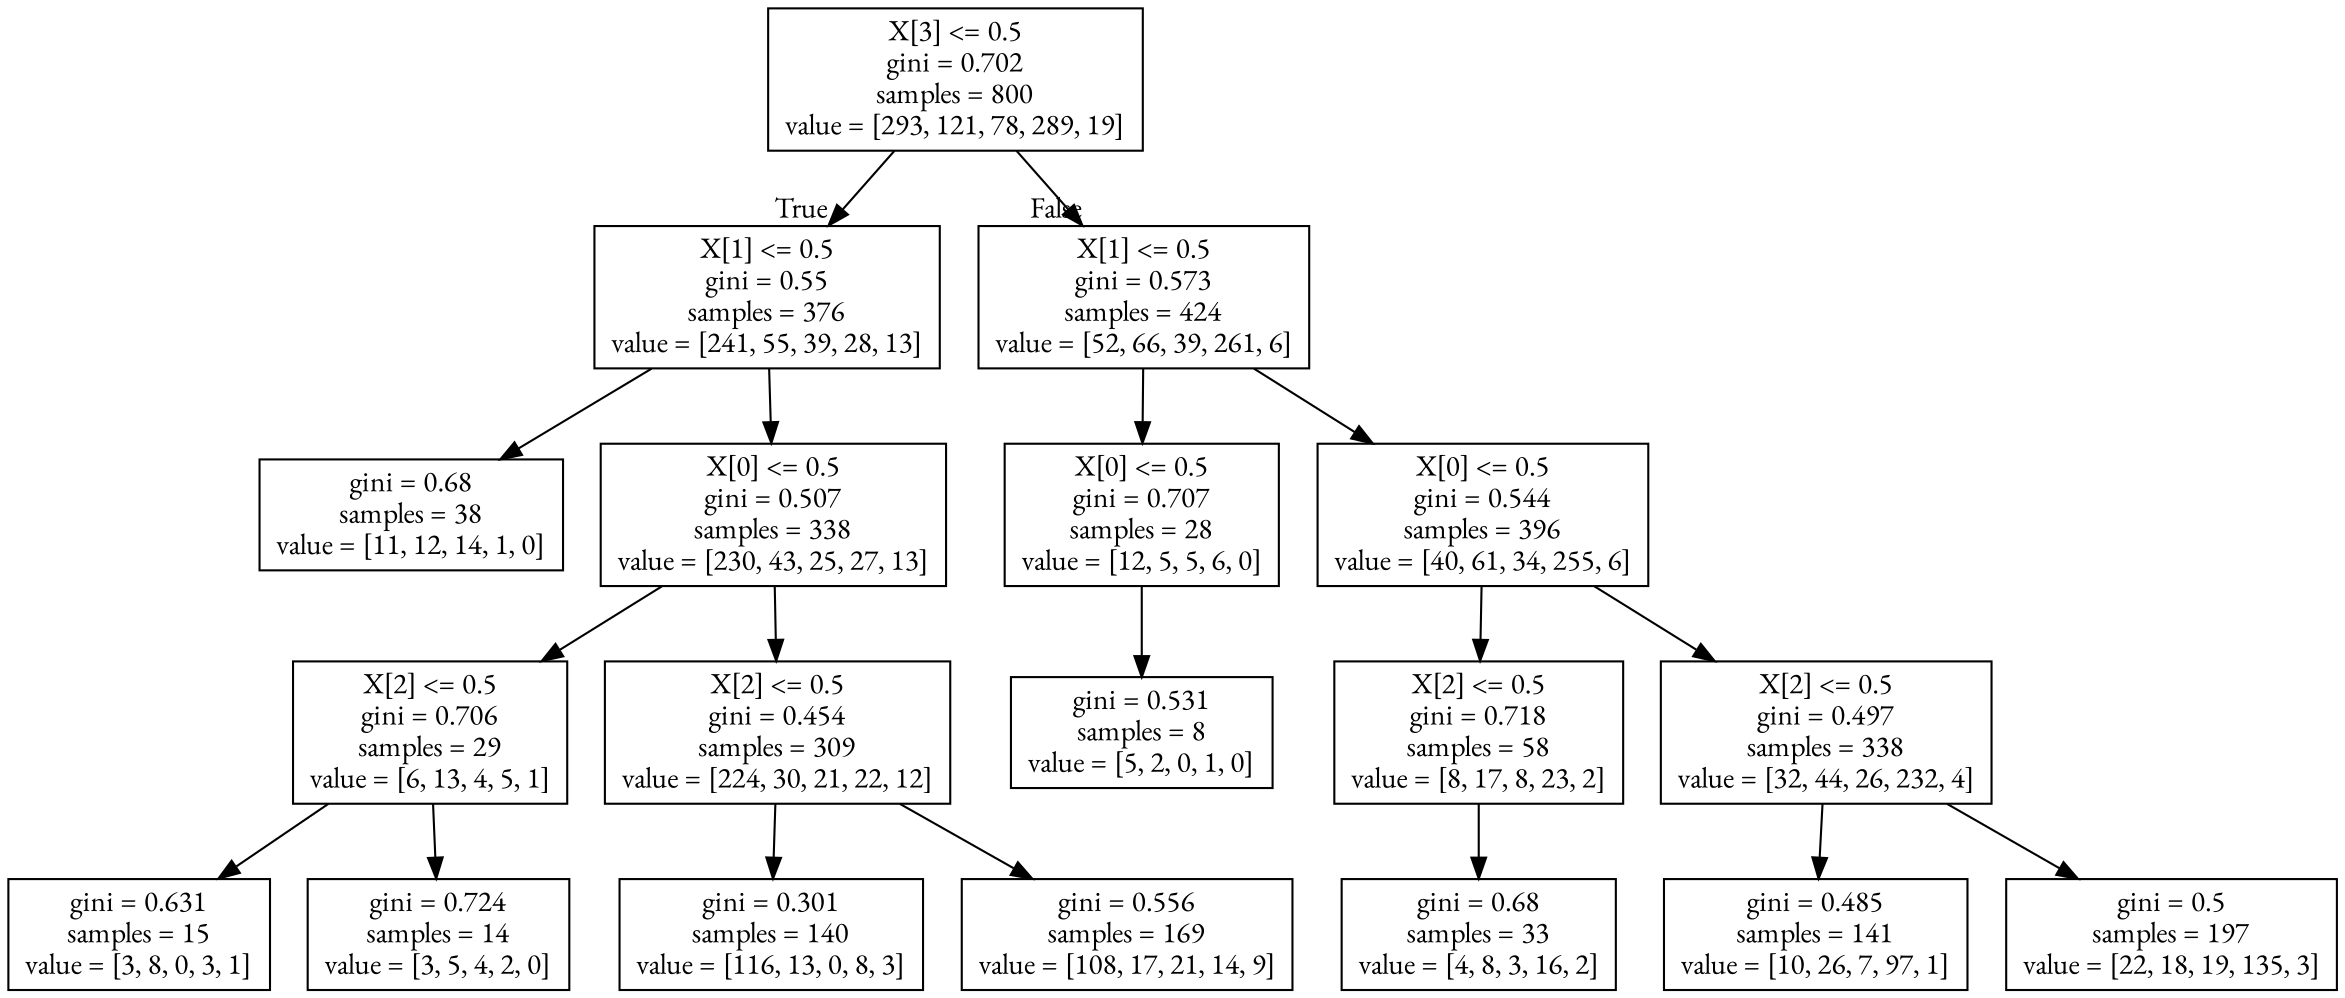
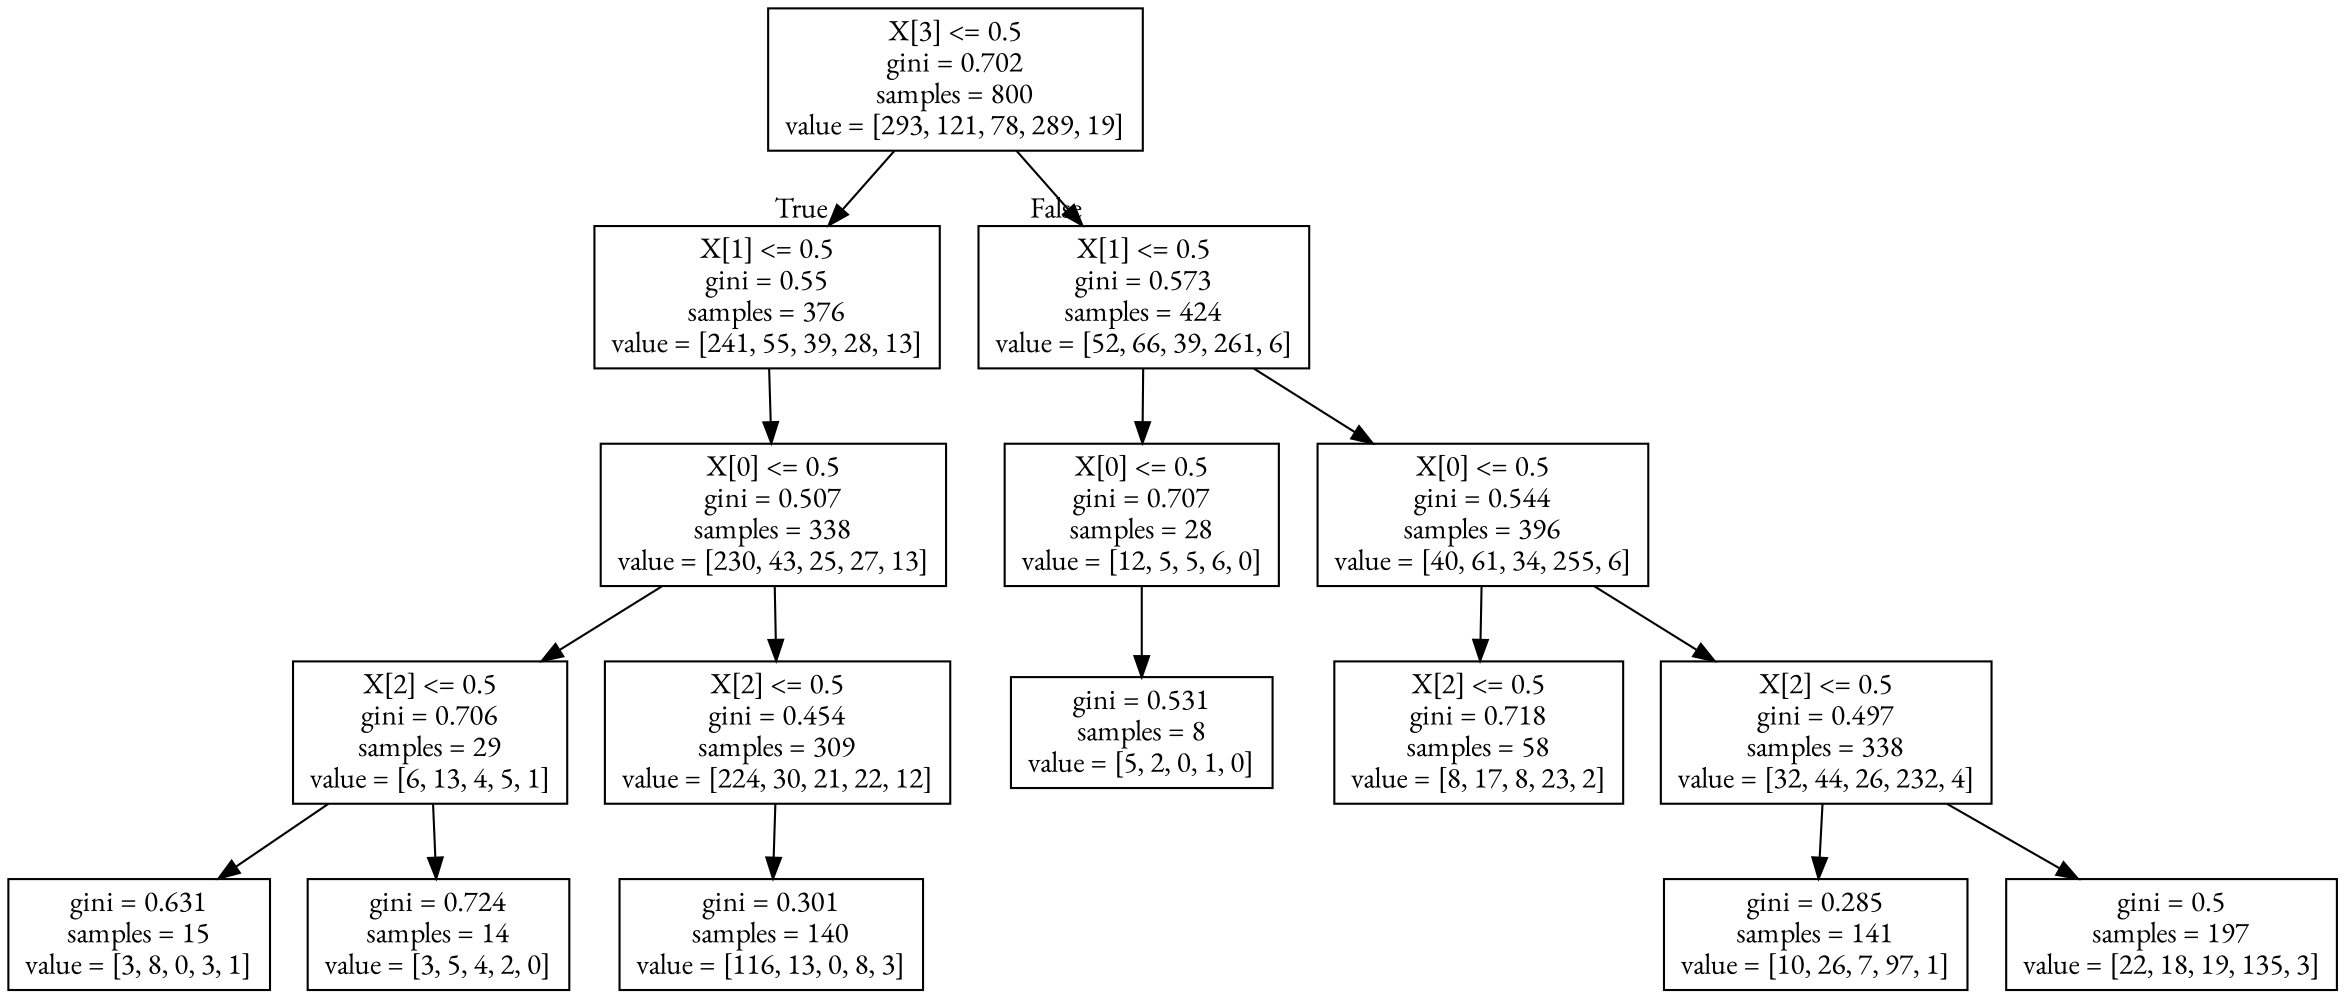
(411, 515) -> none
(1127, 935) -> none
(1479, 935) -> none
(1816, 935) -> (1816, 935)
